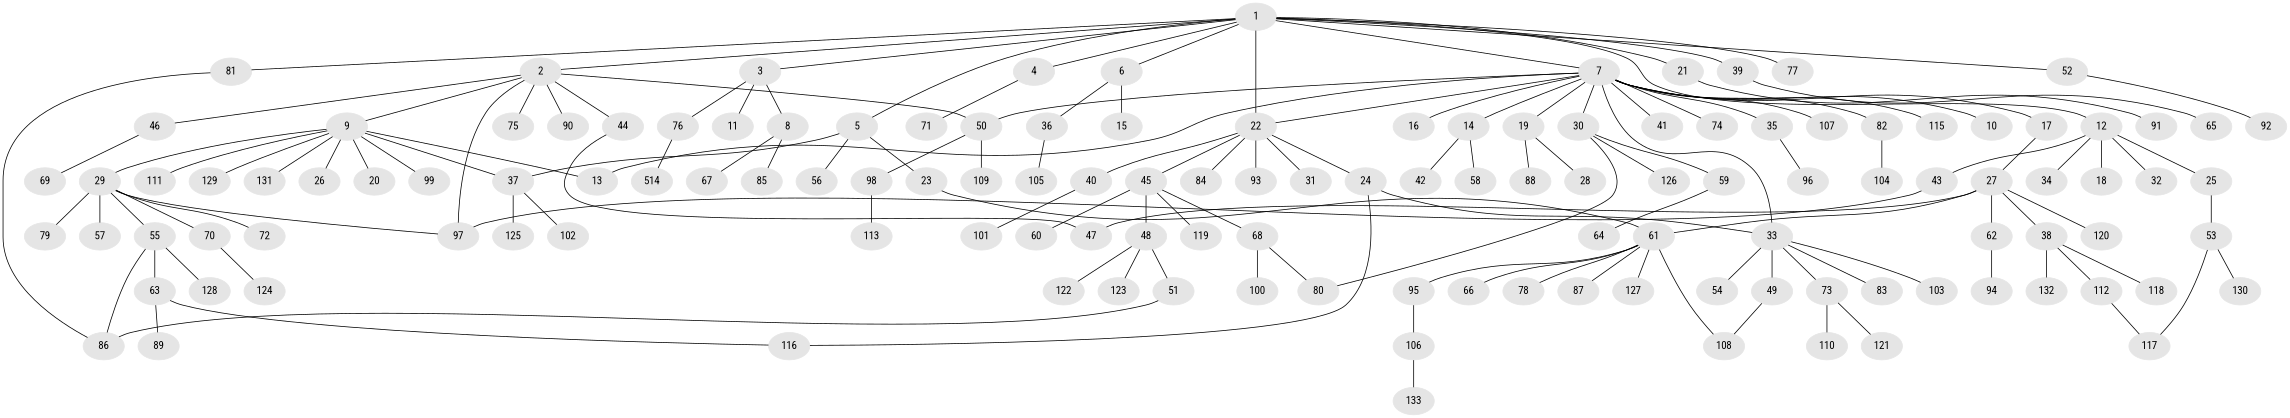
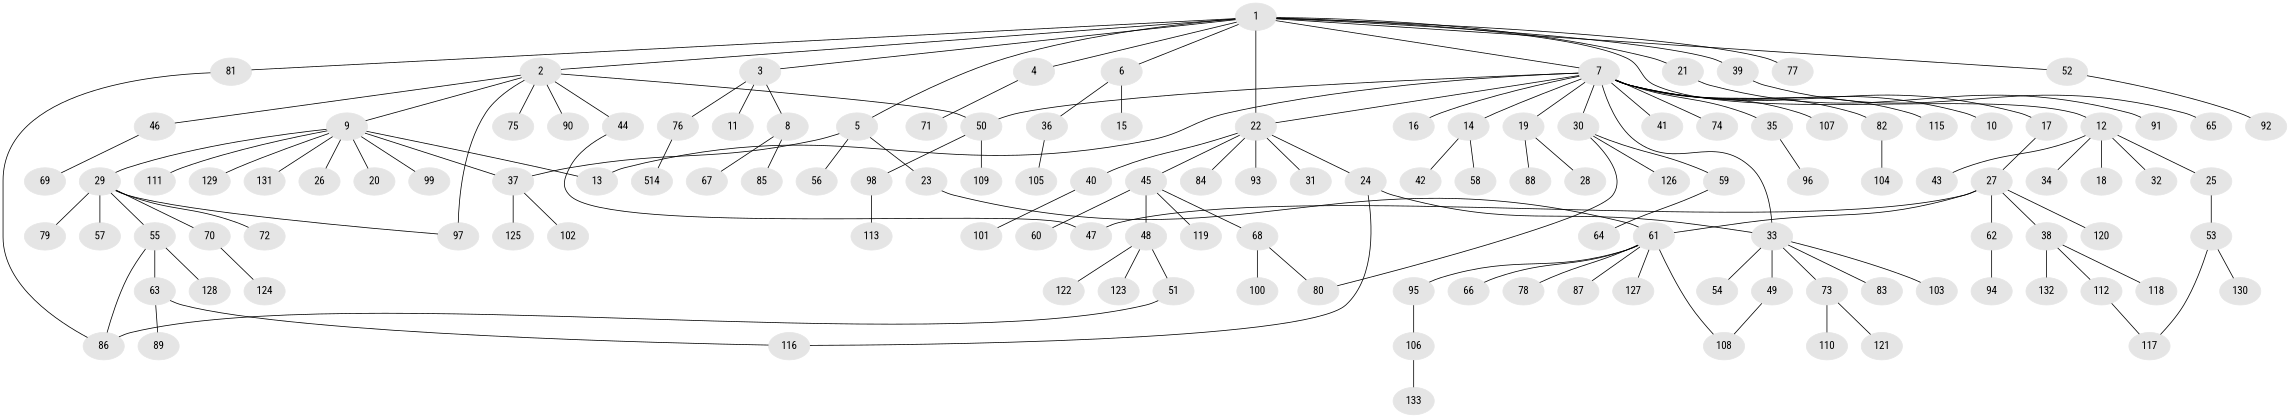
(1161, 208) -> none
